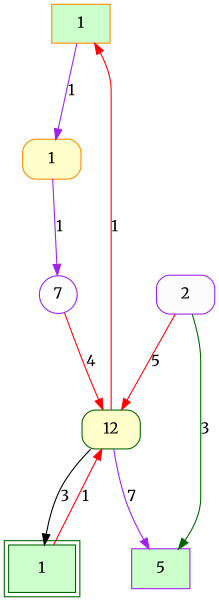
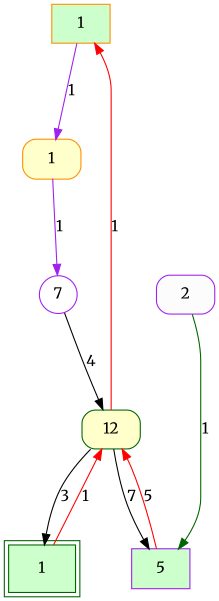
(81, 357) -> (81, 357)
(151, 357) -> (144, 503)
(206, 430) -> (206, 430)
(124, 496) -> (124, 496)
